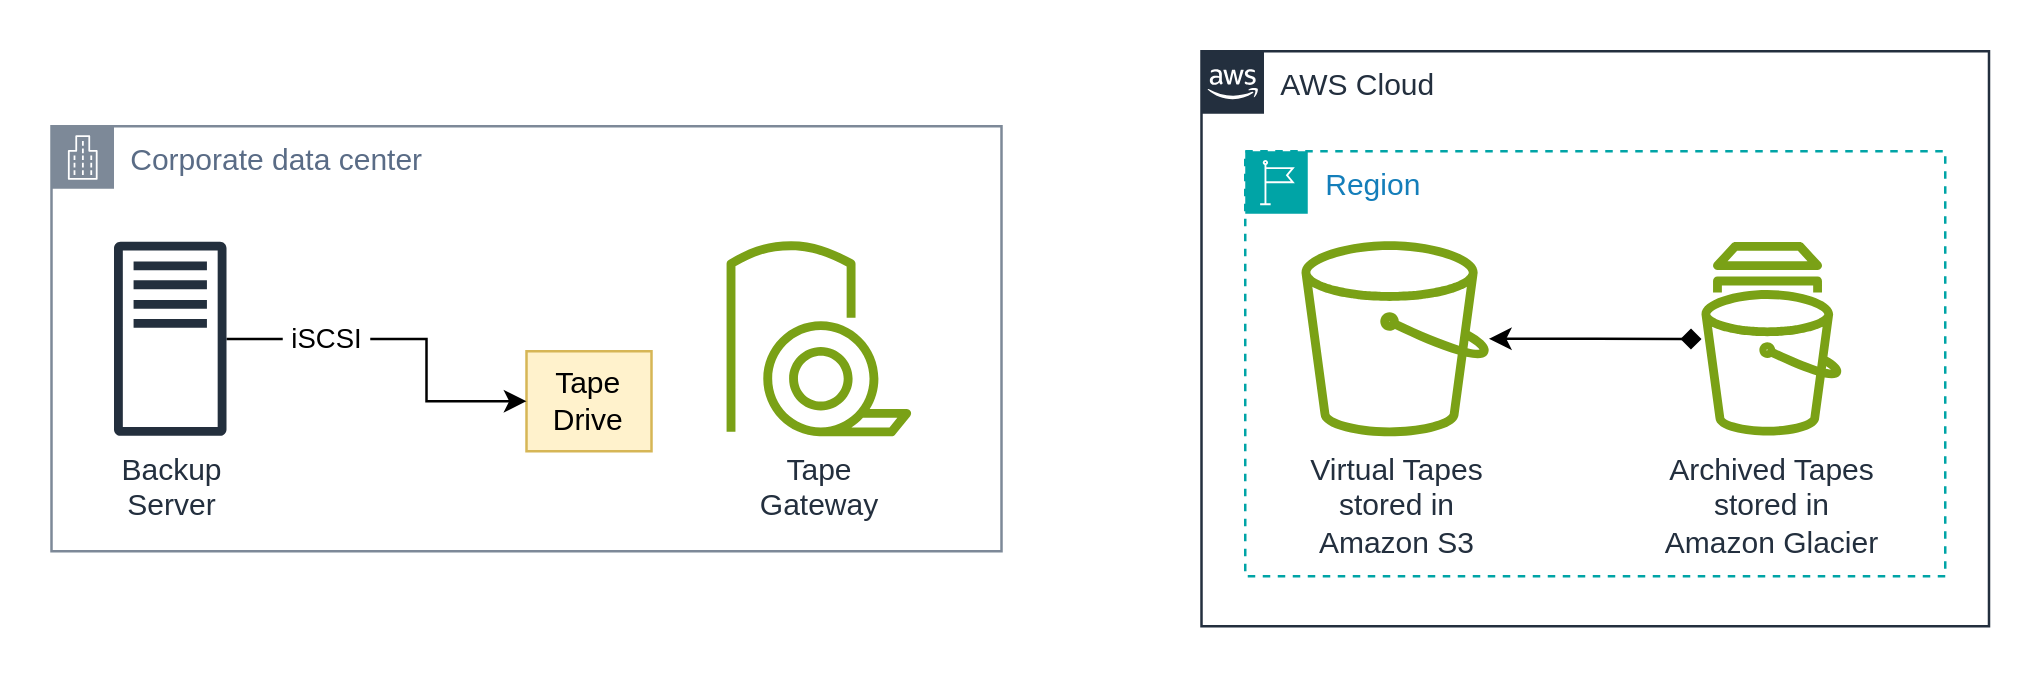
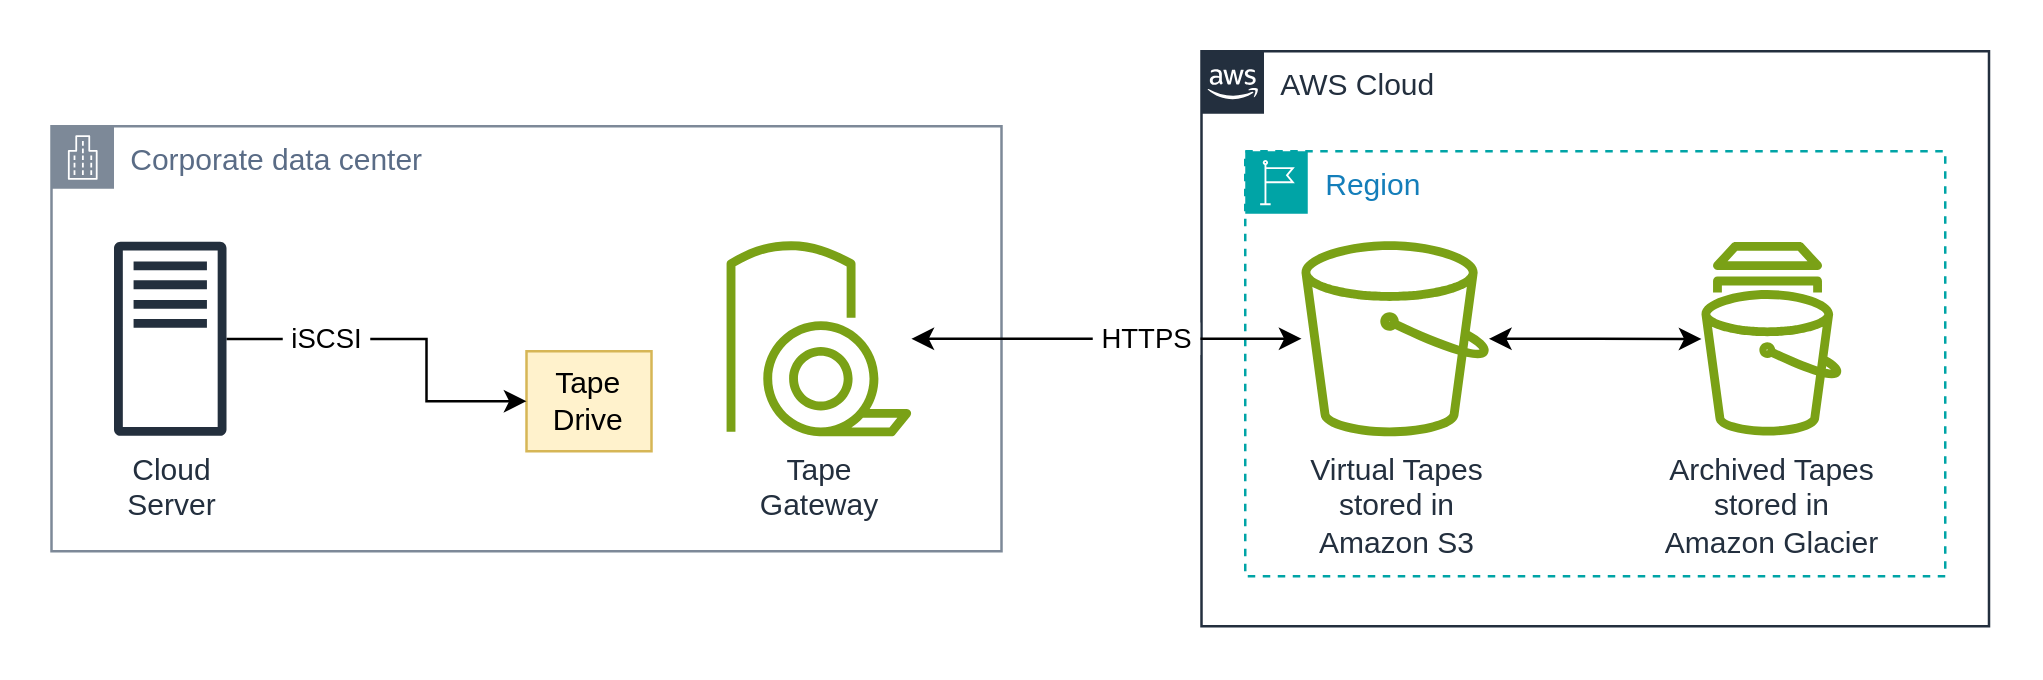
none -> (1050, 339)
(1681, 339) -> (1682, 339)
(173, 490) -> (173, 490)
